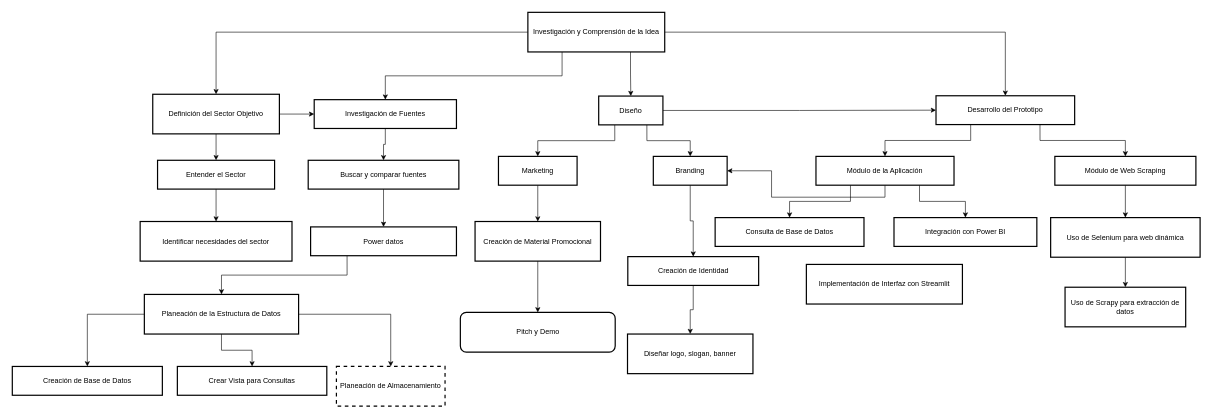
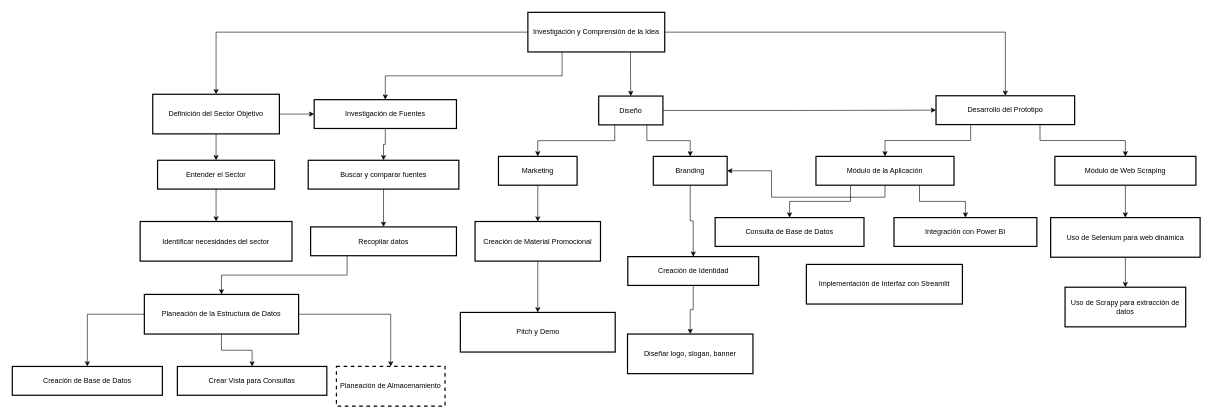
(383, 242) -> (383, 242)
(538, 332) -> (538, 332)
